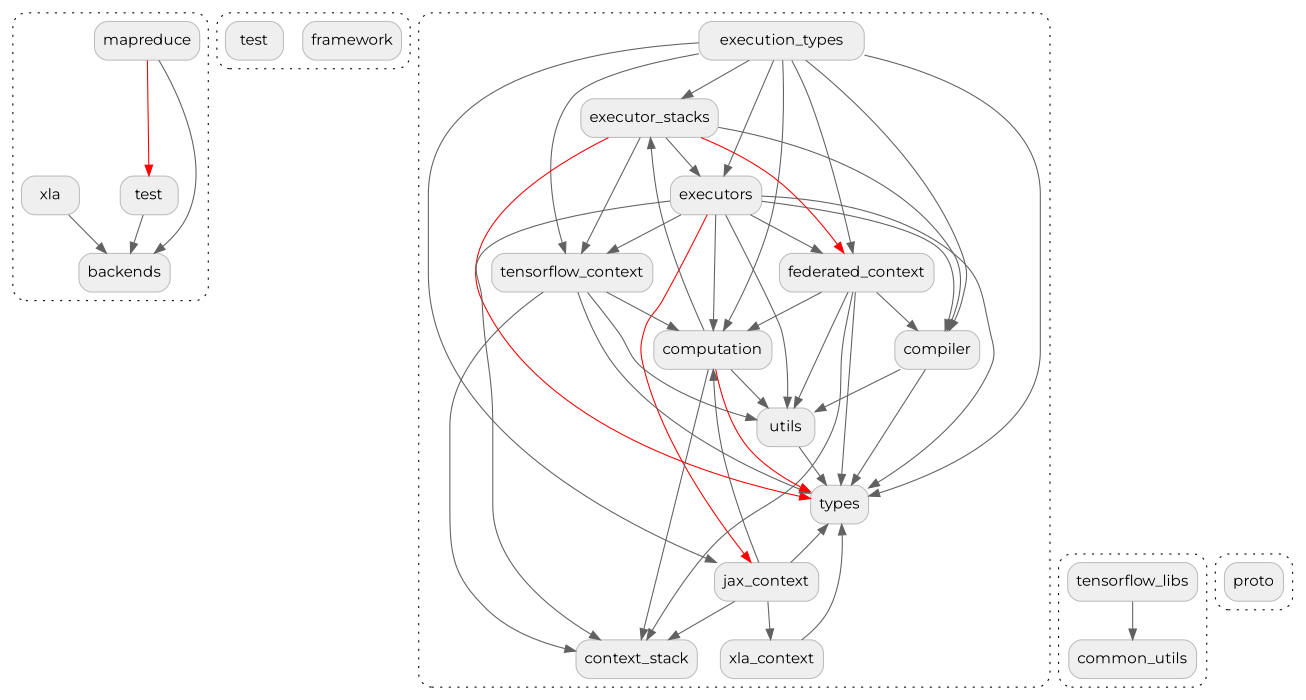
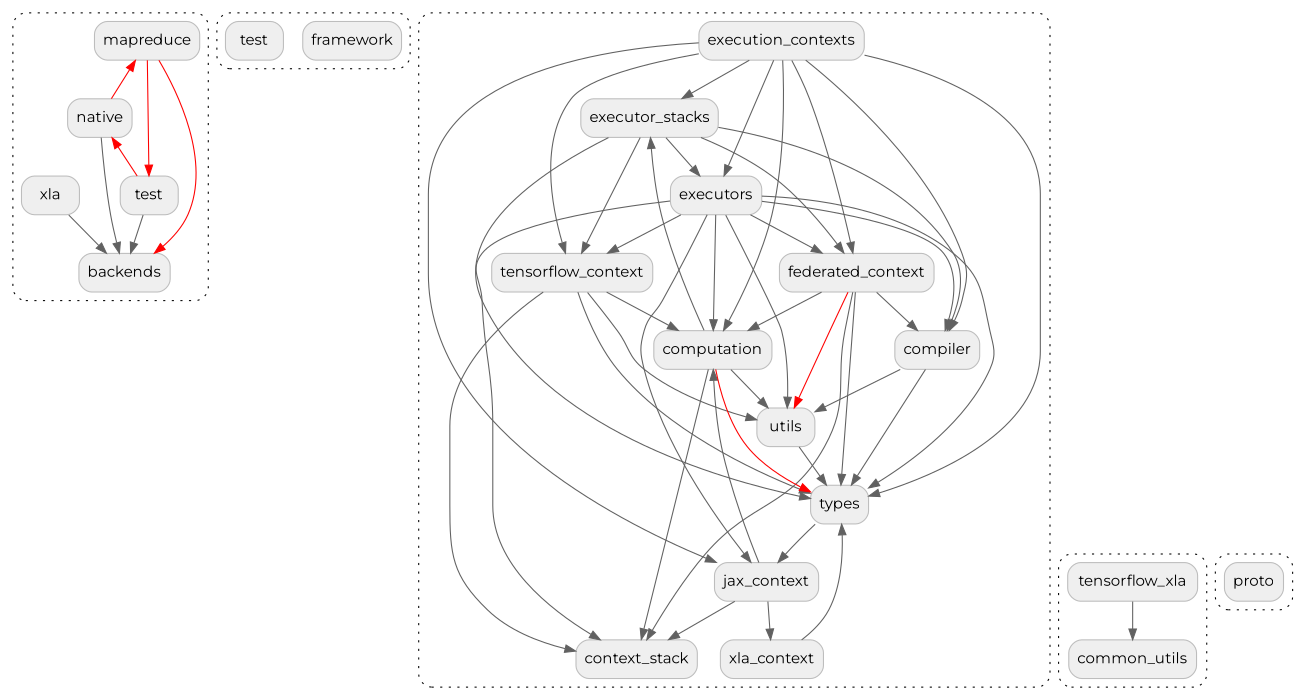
(782, 41) -> (782, 41)
none -> (100, 118)
(195, 155) -> (195, 155)
(770, 175) -> (770, 175)
(823, 345) -> (823, 345)
(528, 365) -> (528, 365)
(650, 388) -> (650, 388)
(806, 548) -> (800, 539)
(1133, 582) -> (1133, 582)
